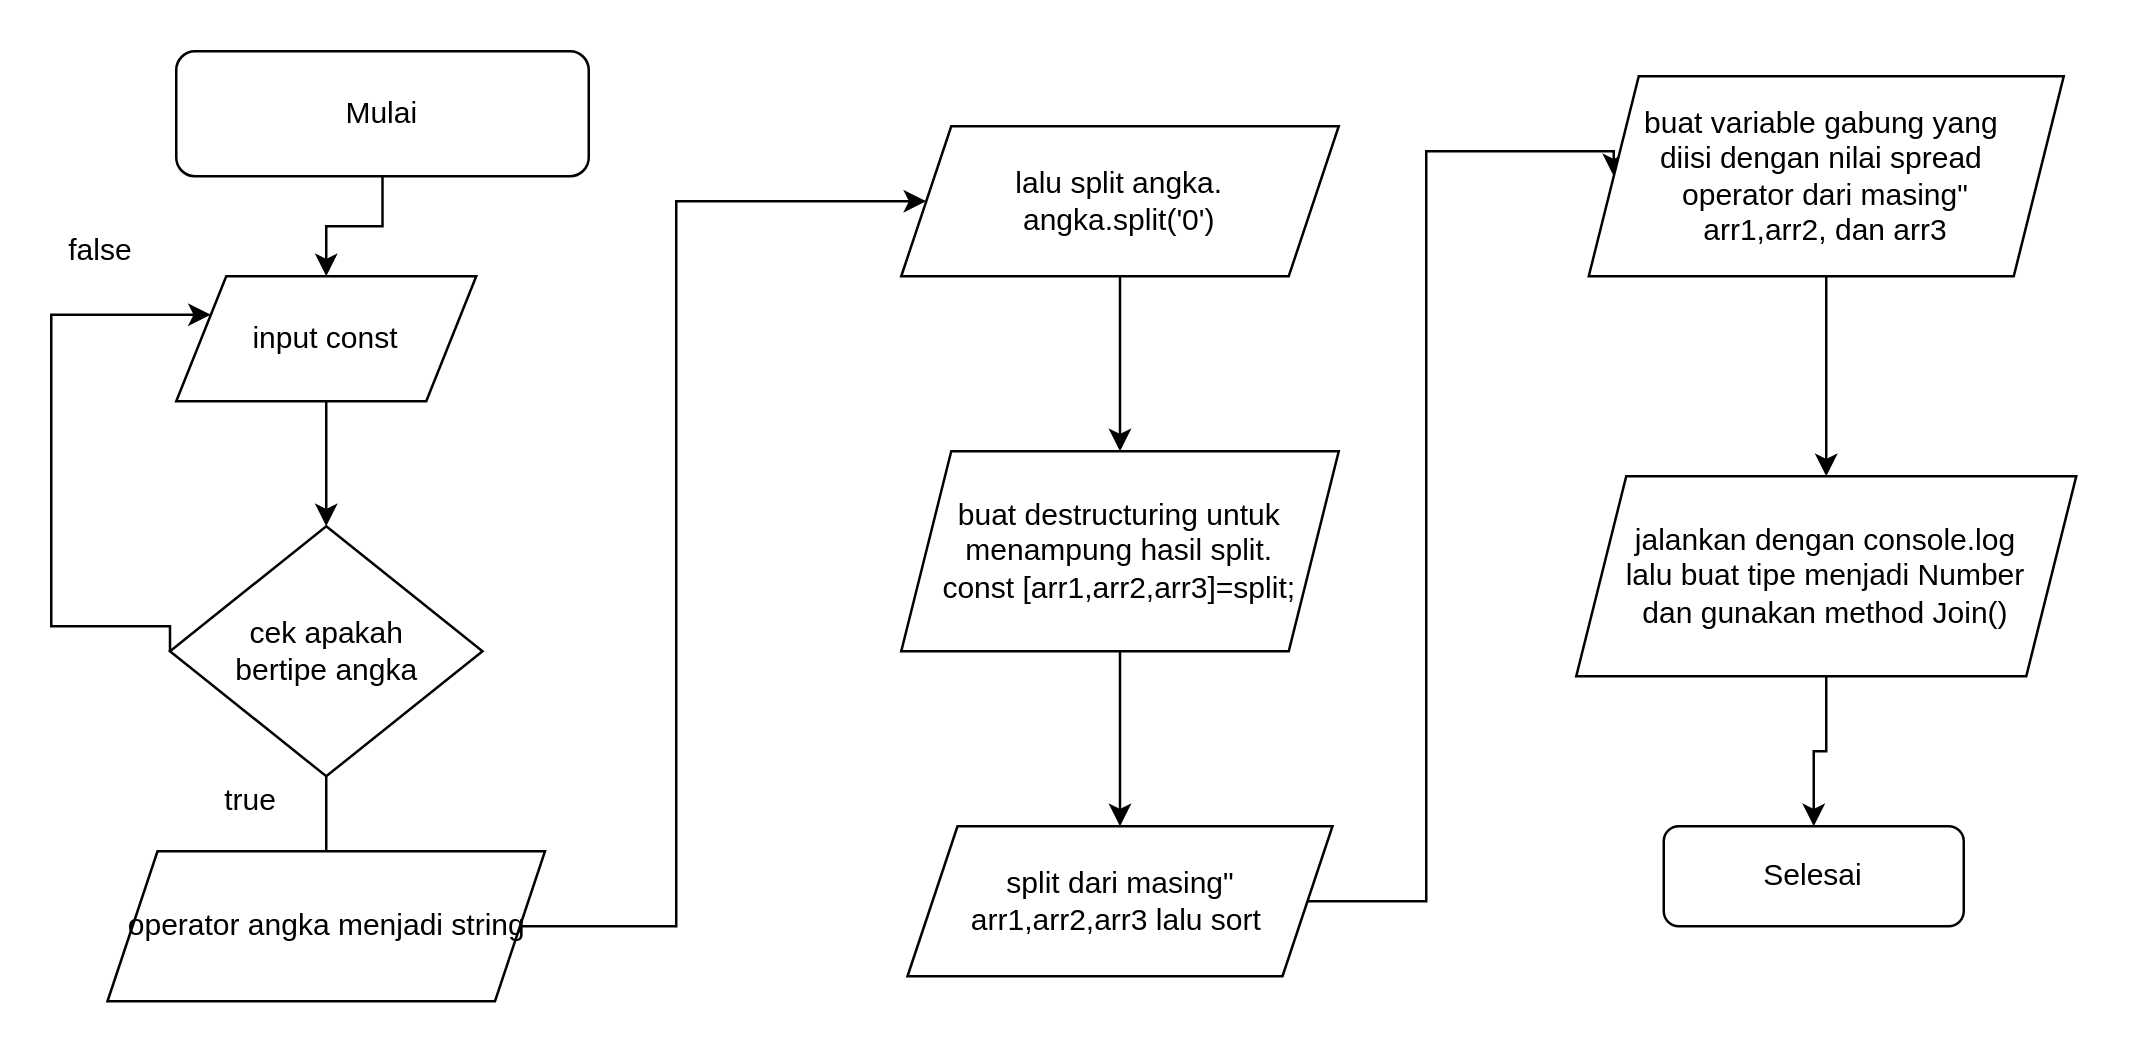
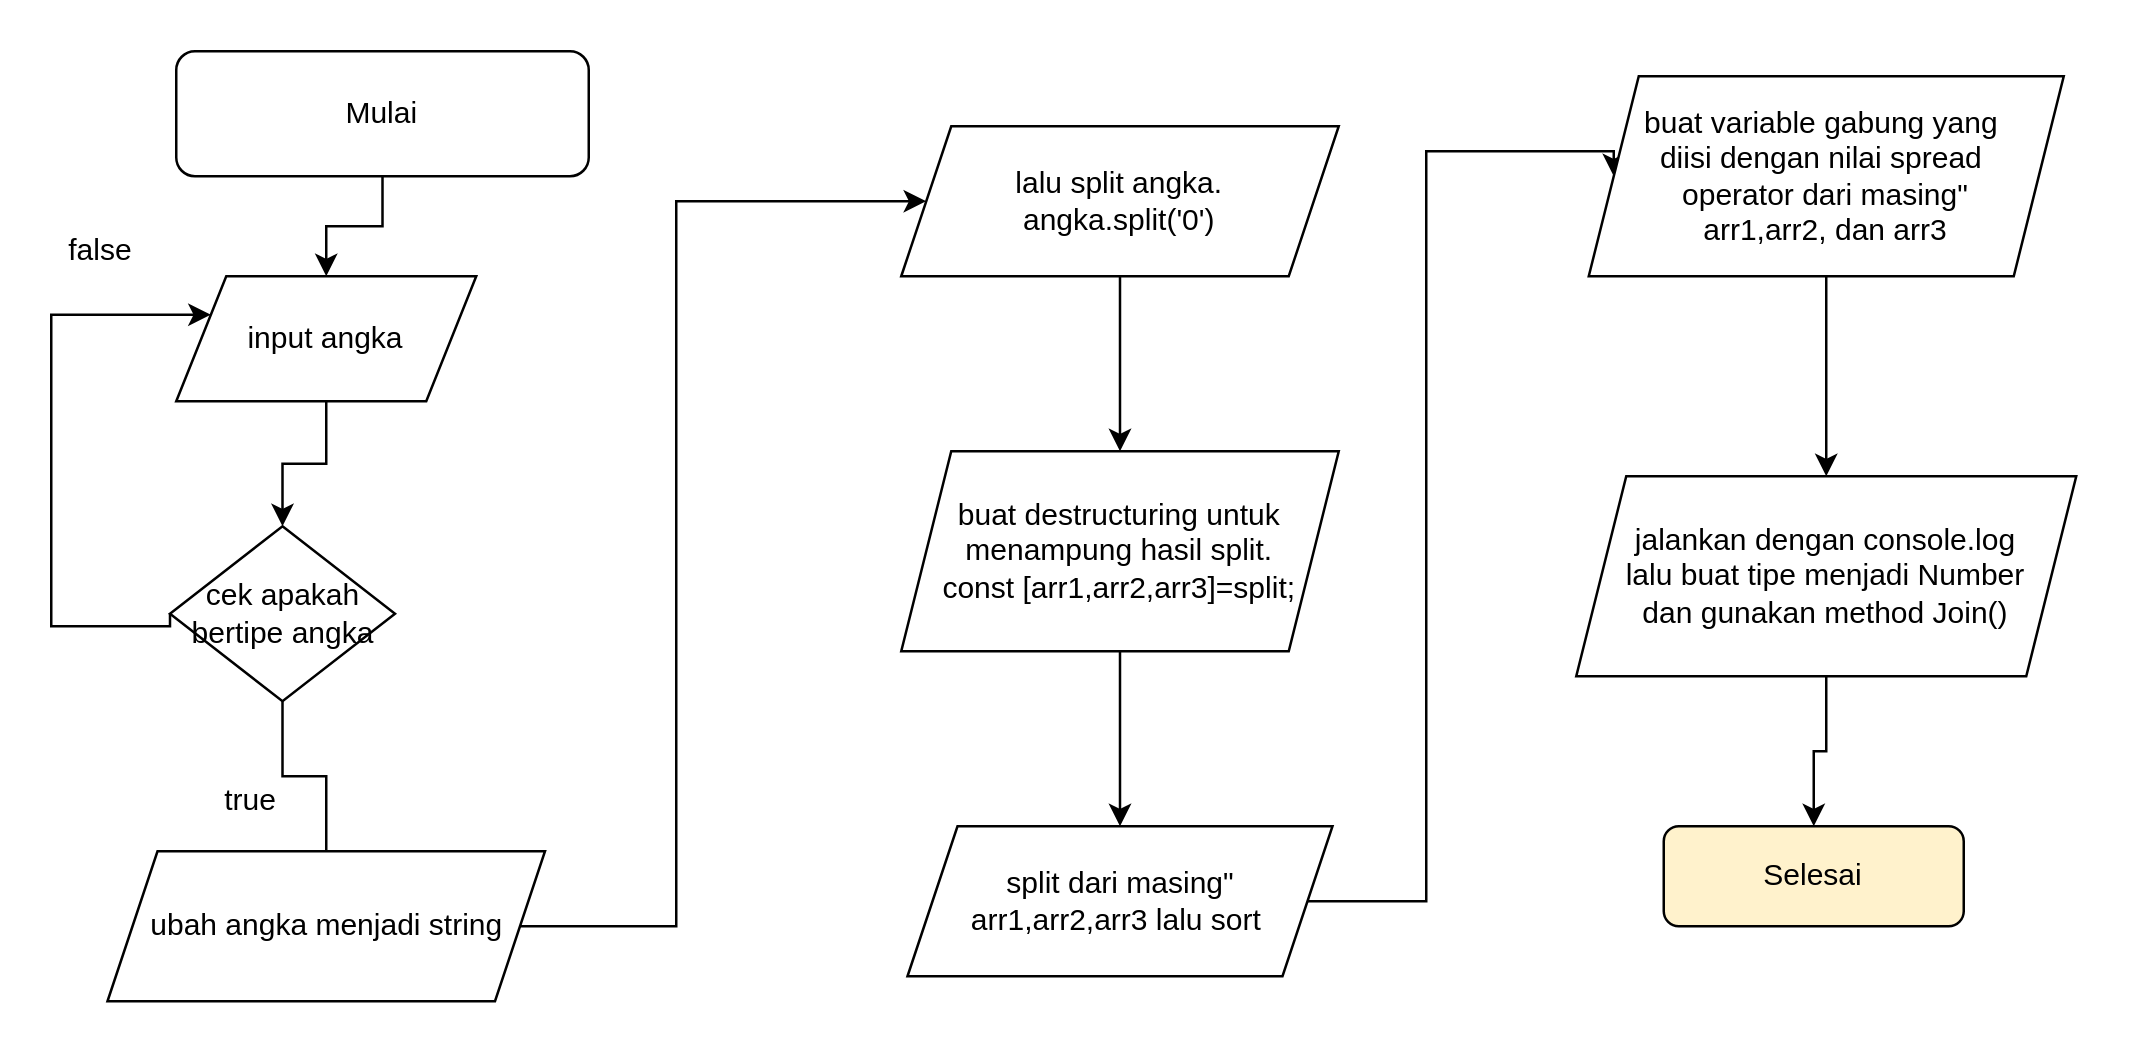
(326, 339) -> (326, 339)
(326, 651) -> (283, 614)
(1814, 876) -> (1814, 876)
(328, 926) -> (328, 926)
